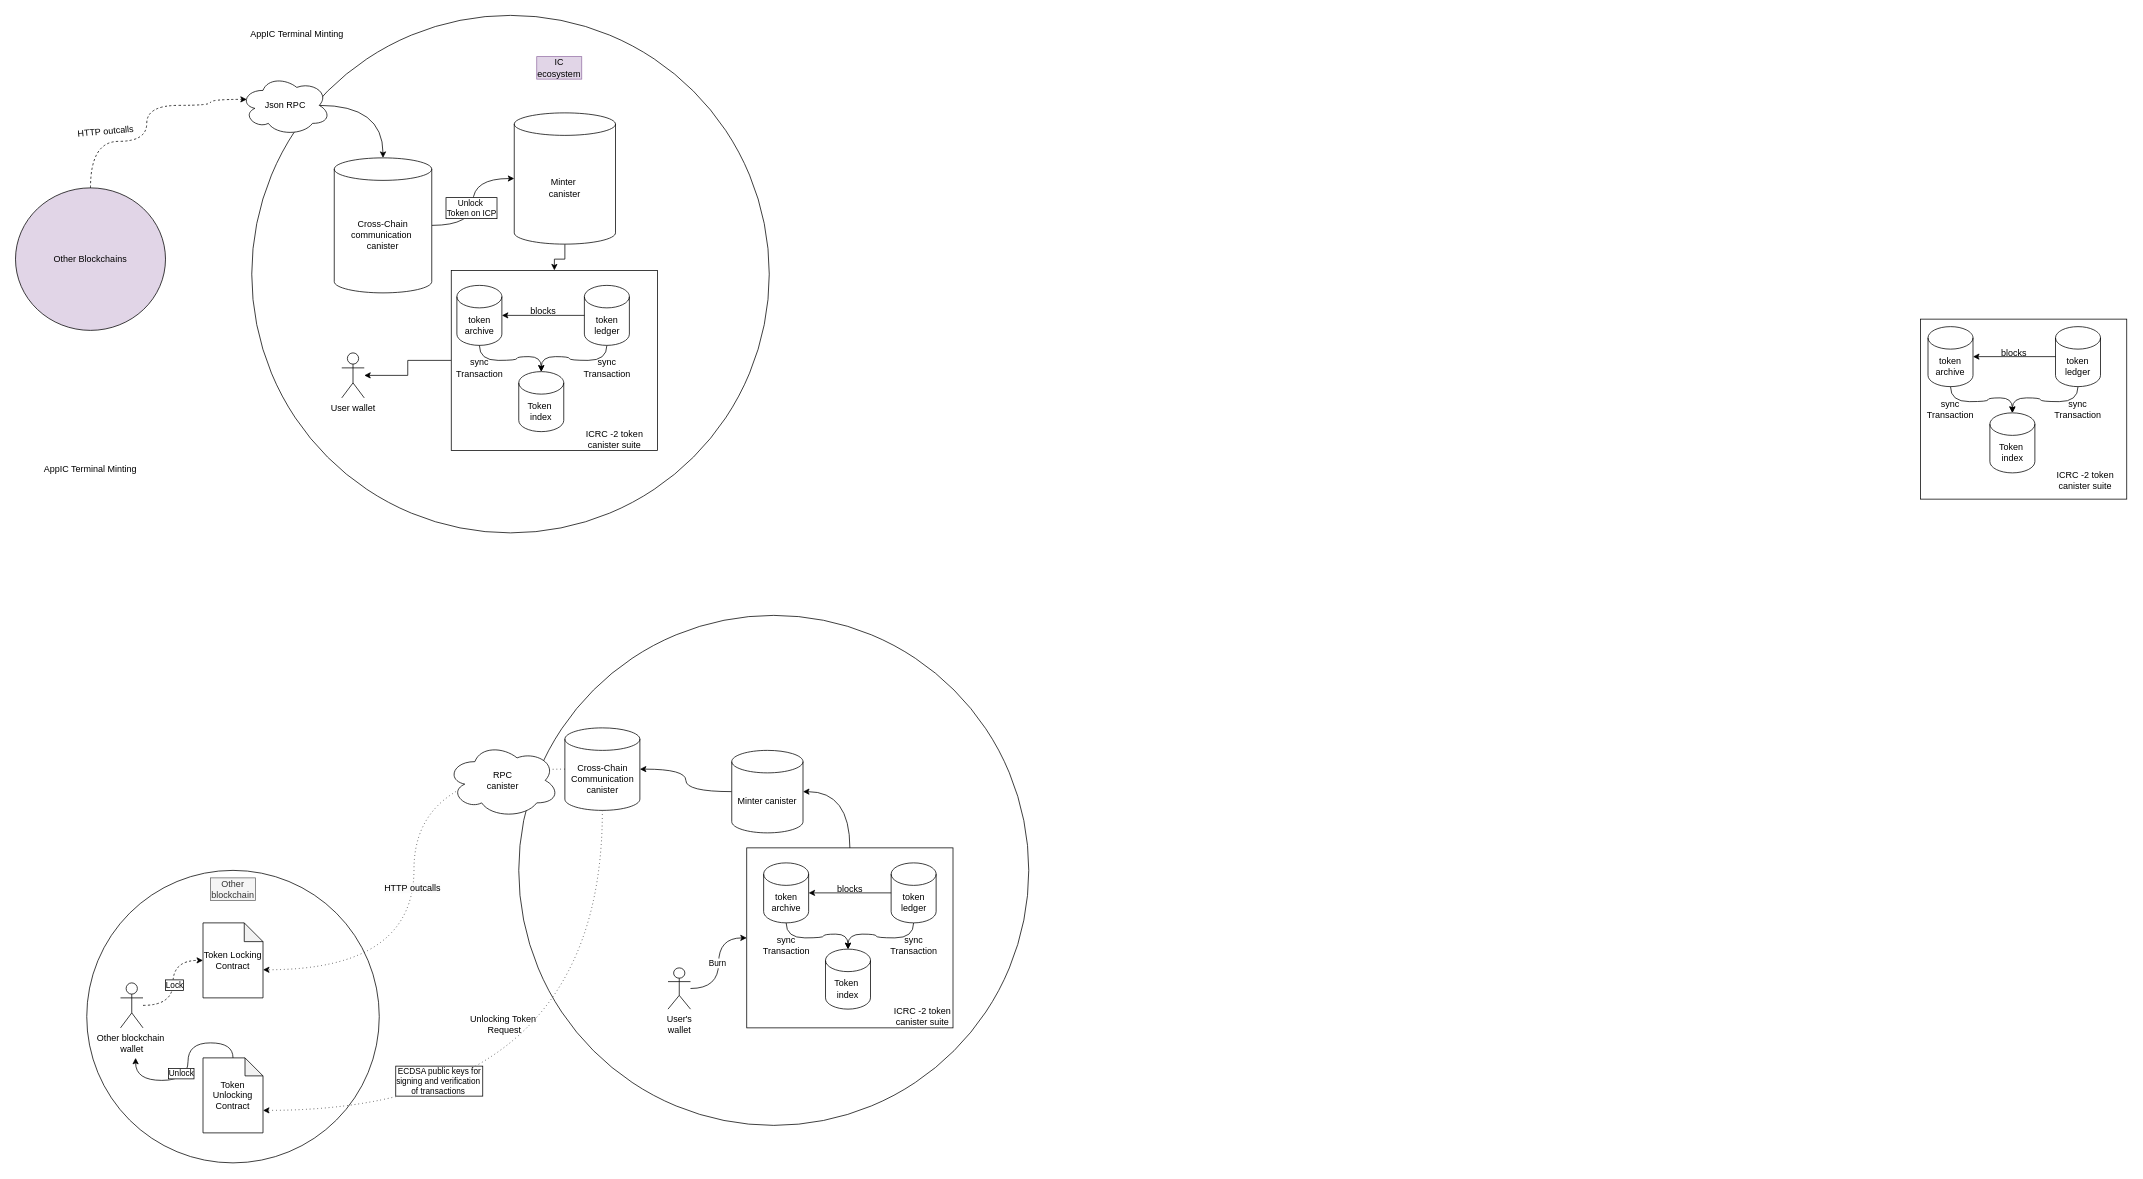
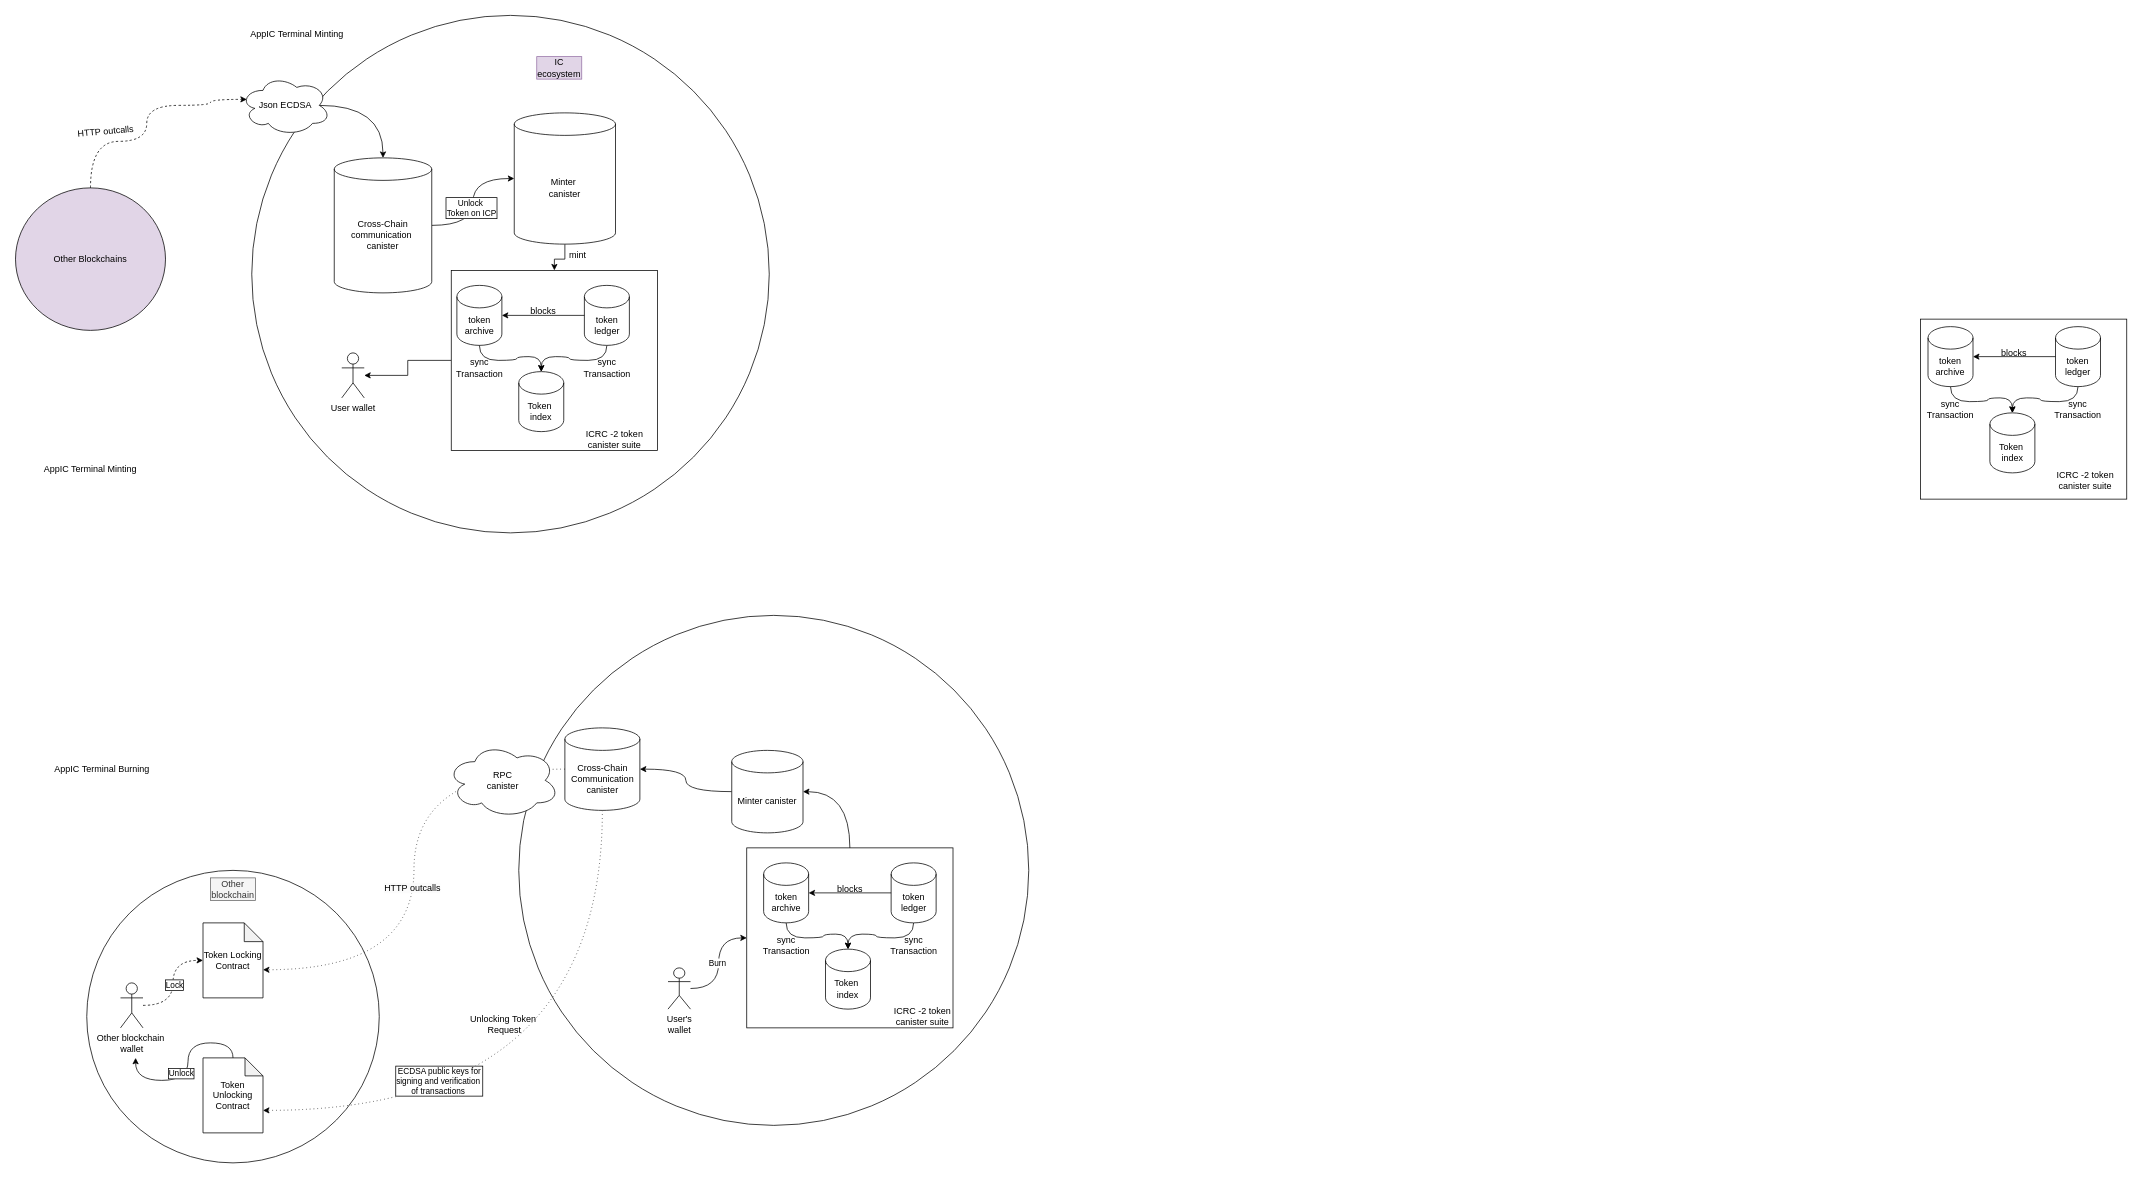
(285, 105) -> (285, 105)
none -> (578, 255)
none -> (102, 769)
